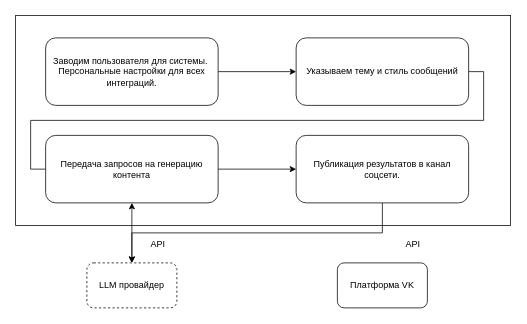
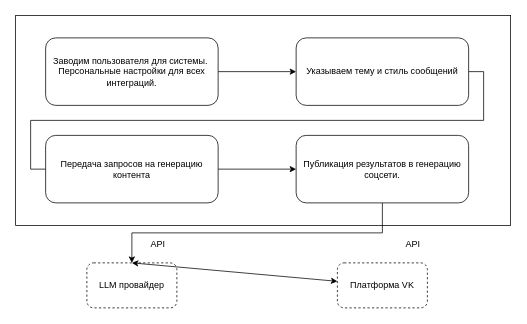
(382, 169) -> (382, 169)
(132, 209) -> (234, 272)
(382, 285) -> (382, 285)
